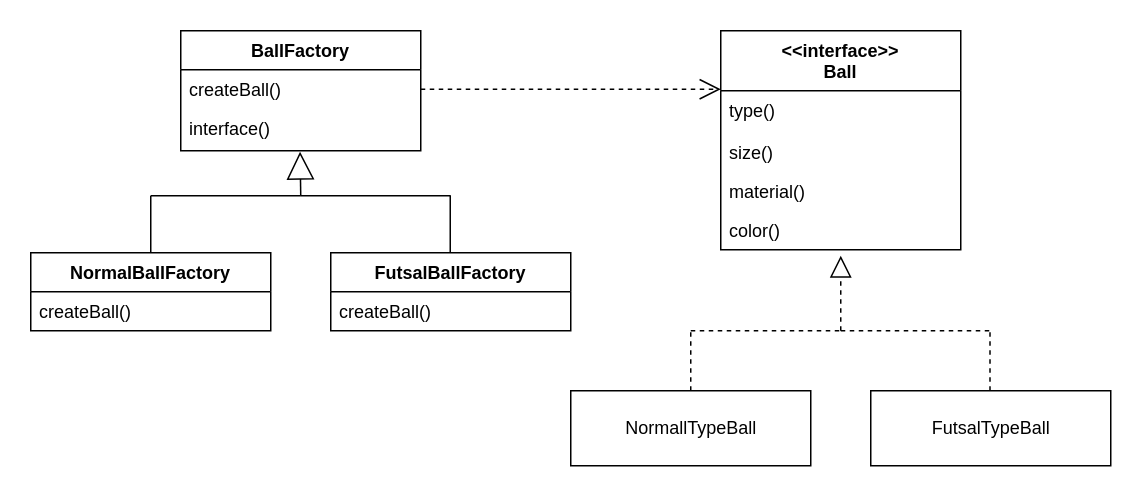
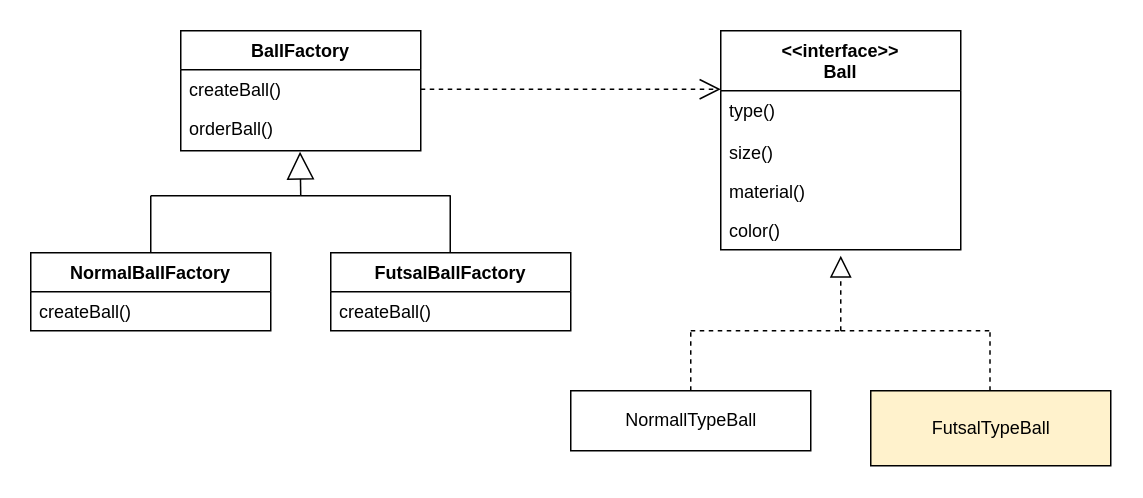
(242, 129) -> (240, 129)
(691, 428) -> (691, 421)
(991, 428) -> (991, 428)
